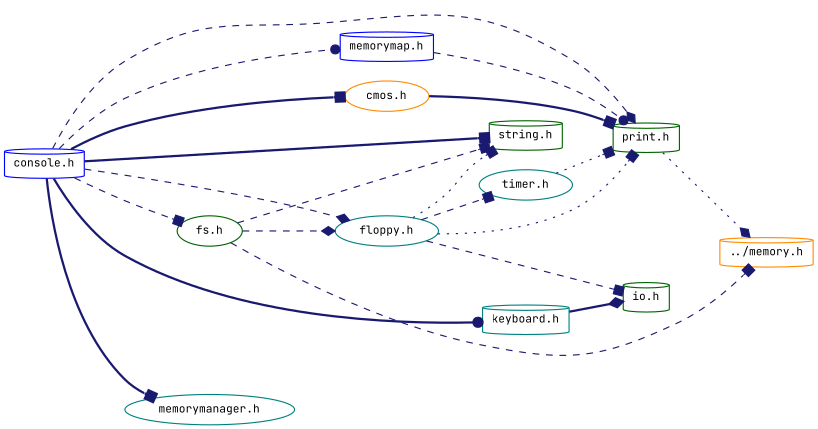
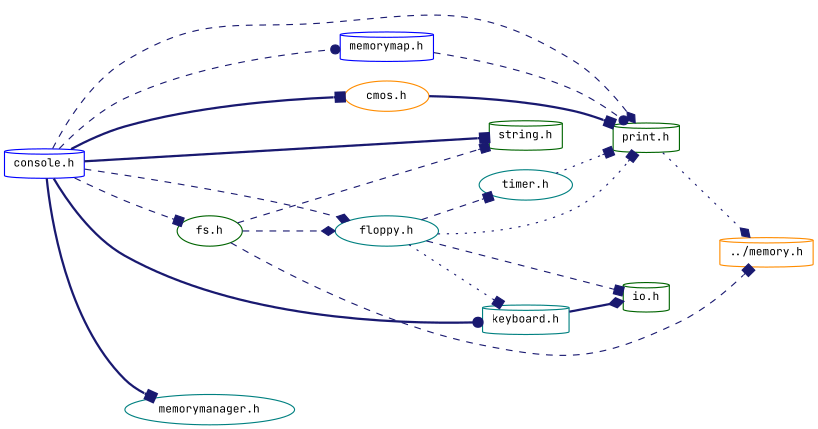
(451, 189) -> (451, 272)
